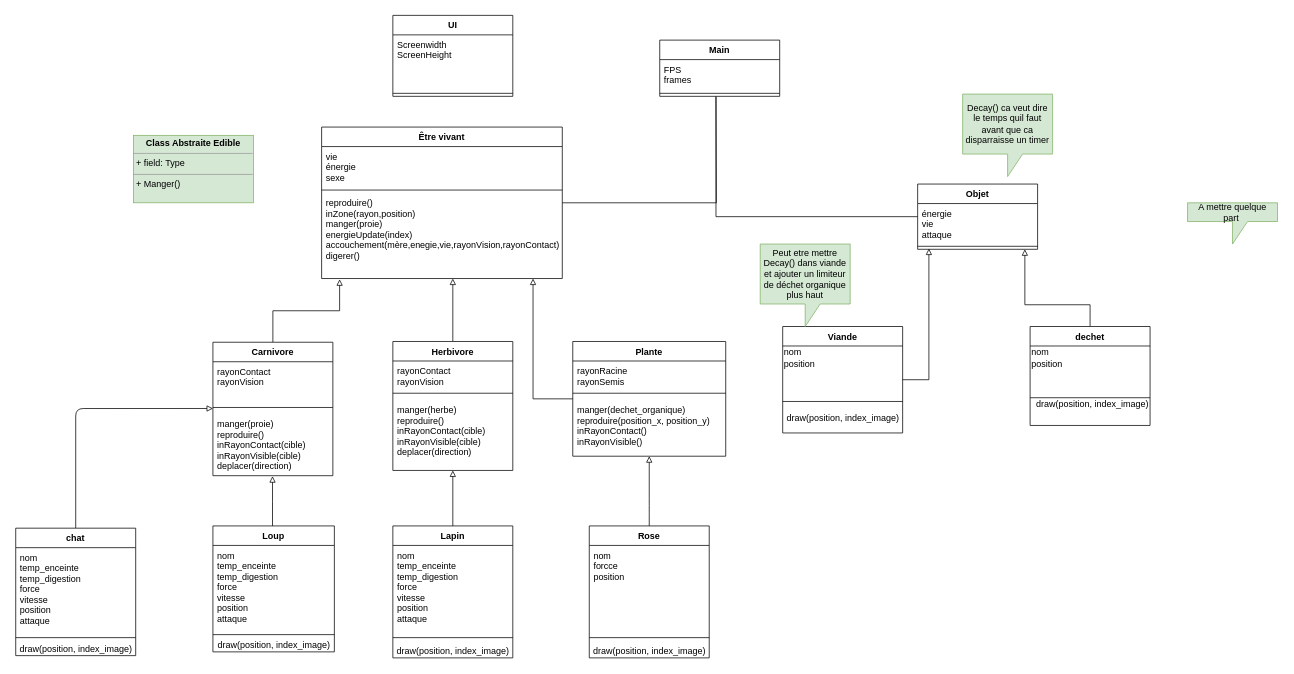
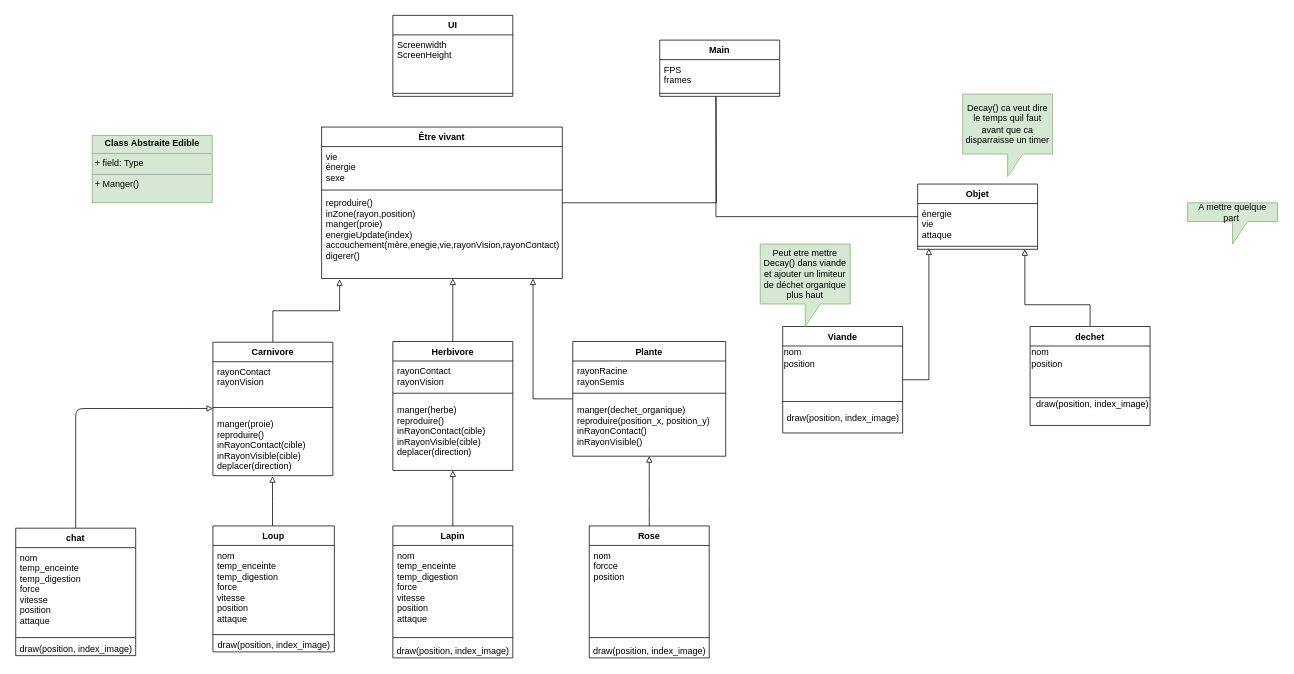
(193, 169) -> (152, 169)
